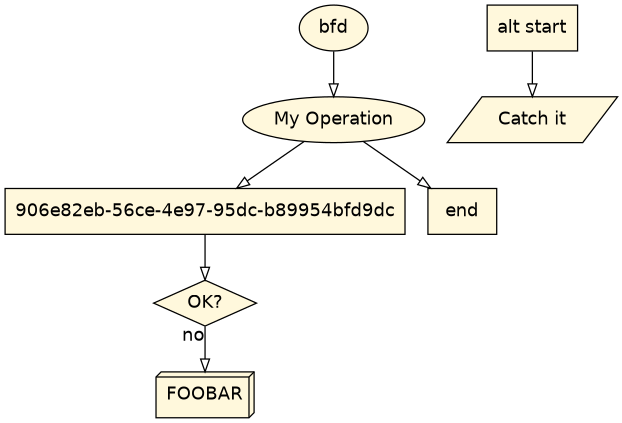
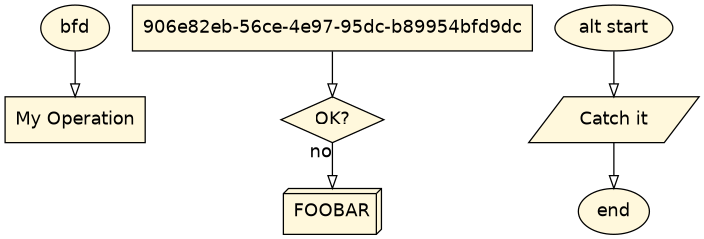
(532, 28) -> (614, 28)
(334, 120) -> (75, 120)
(276, 161) -> none
(392, 161) -> (614, 159)
(462, 211) -> (614, 211)
